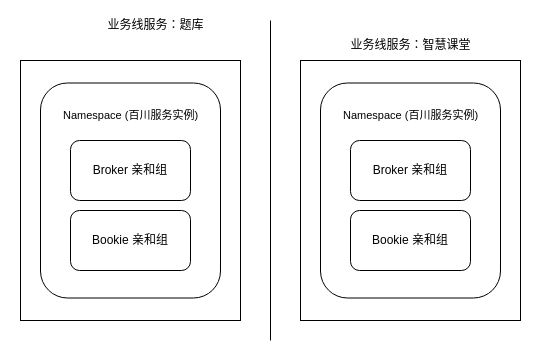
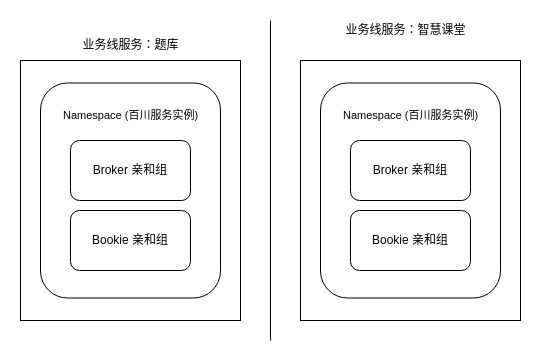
(156, 26) -> (131, 46)
(411, 46) -> (406, 31)
